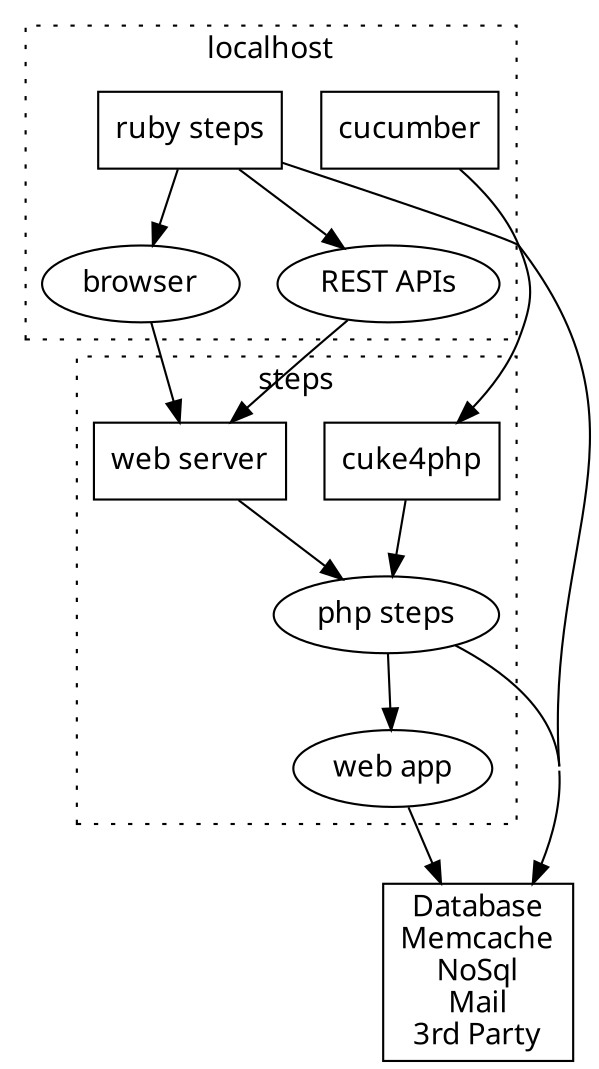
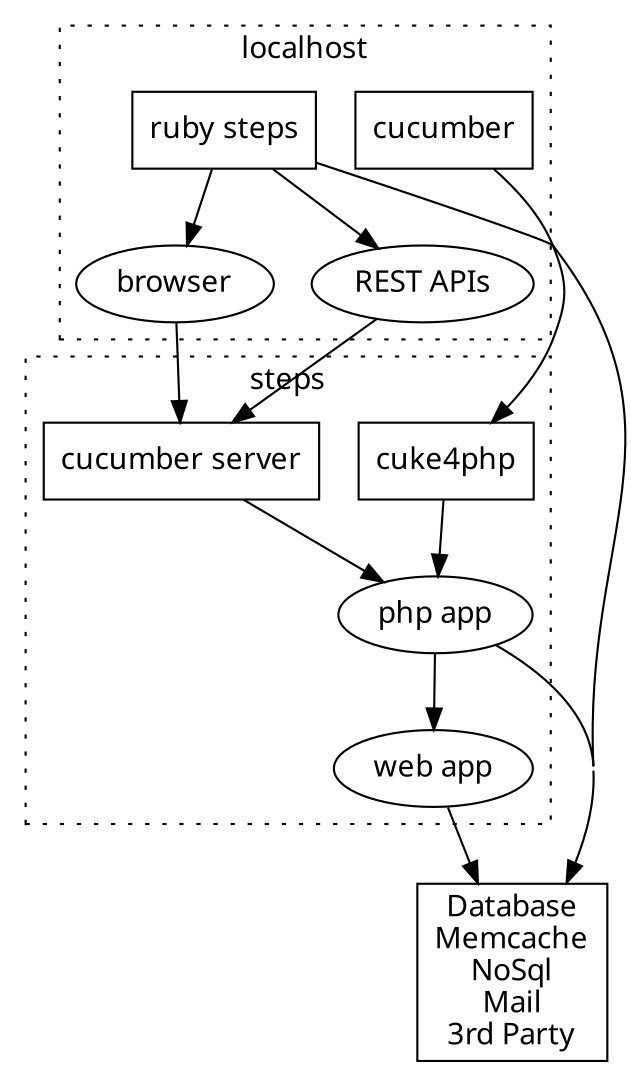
(190, 461) -> (181, 461)
(386, 615) -> (435, 615)
